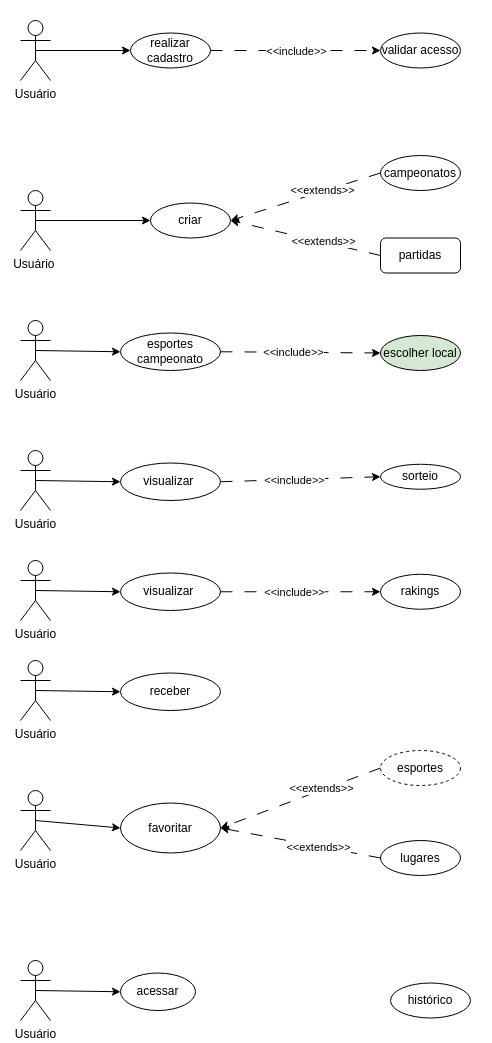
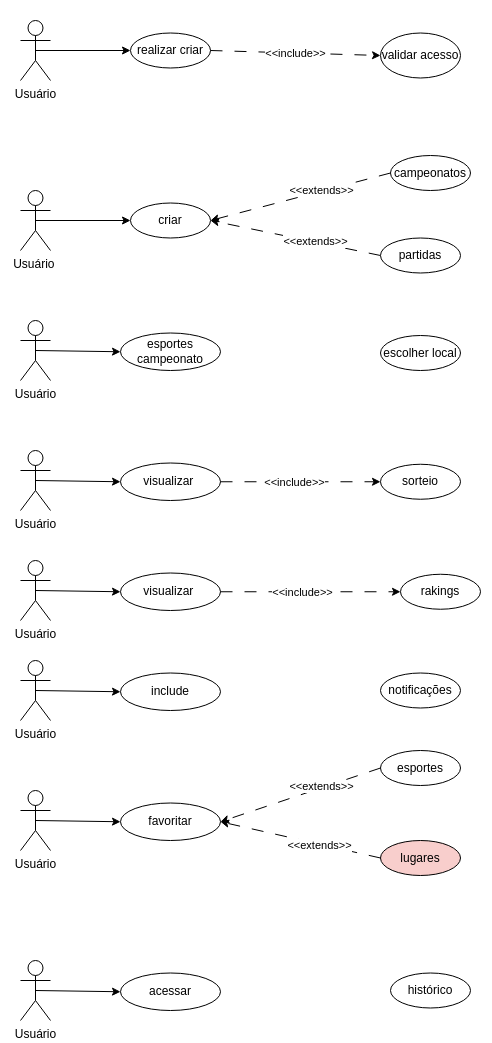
(171, 51) -> (171, 51)
(421, 51) -> (421, 56)
(421, 173) -> (431, 173)
(191, 221) -> (171, 221)
(421, 256) -> (421, 256)
(286, 352) -> none
(421, 353) -> (421, 353)
(421, 477) -> (421, 482)
(421, 592) -> (441, 592)
none -> (421, 691)
(171, 692) -> (171, 692)
(421, 768) -> (421, 768)
(171, 828) -> (171, 822)
(421, 858) -> (421, 858)
(158, 992) -> (171, 992)
(431, 1001) -> (431, 991)
